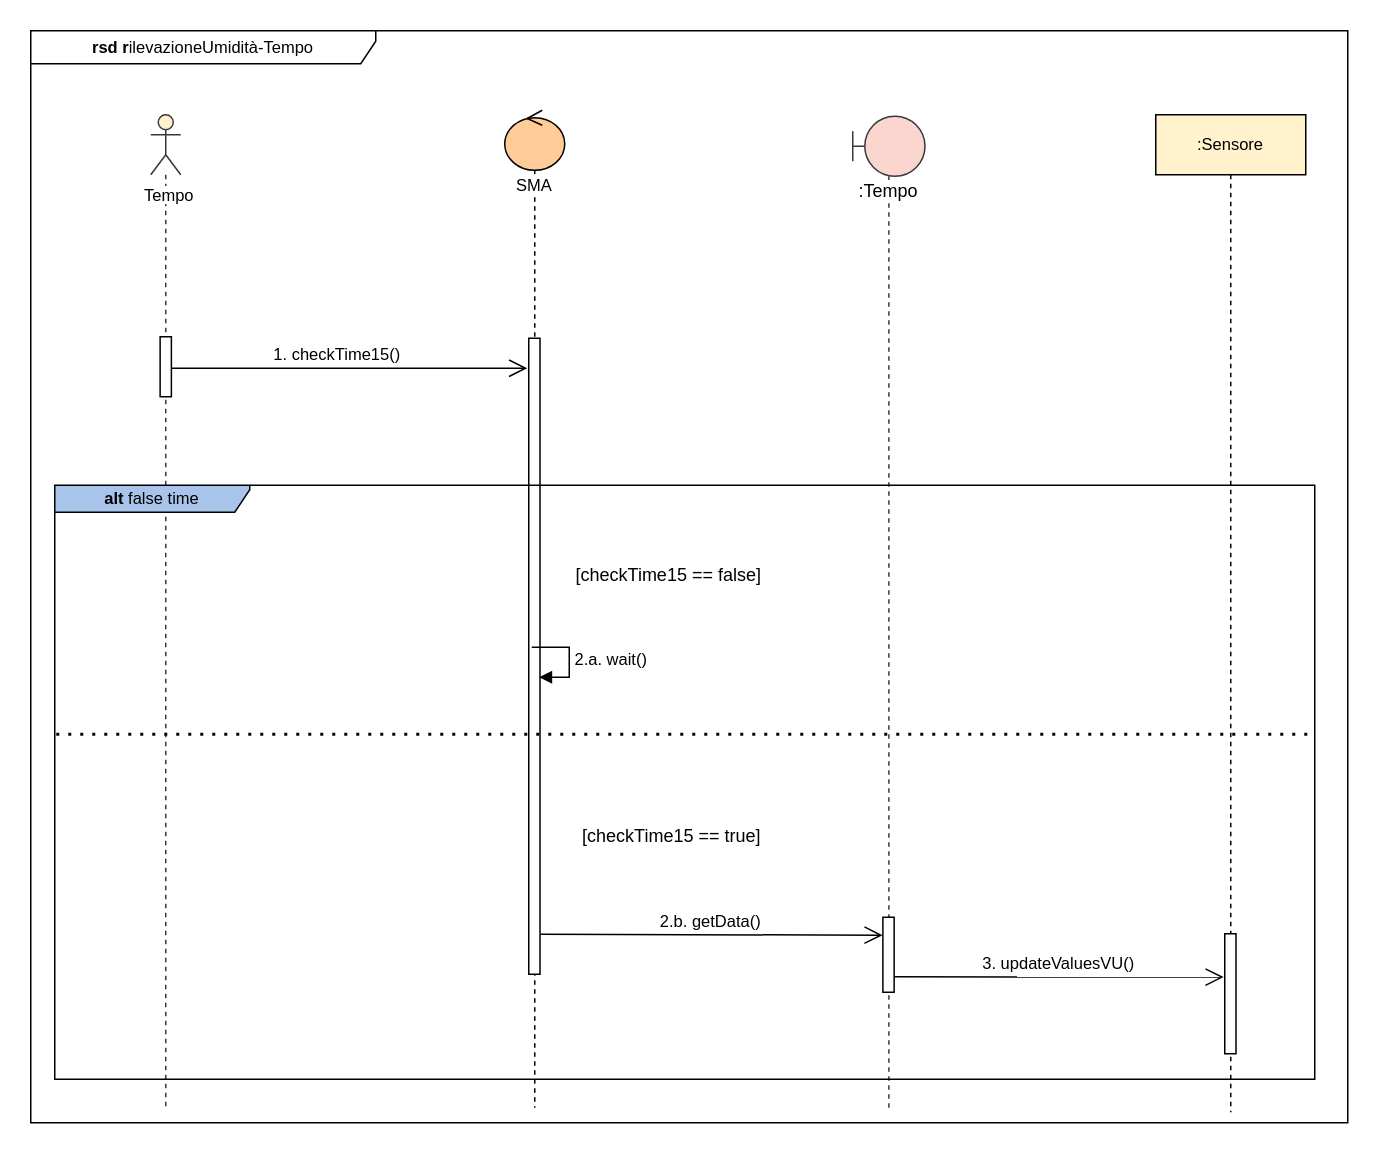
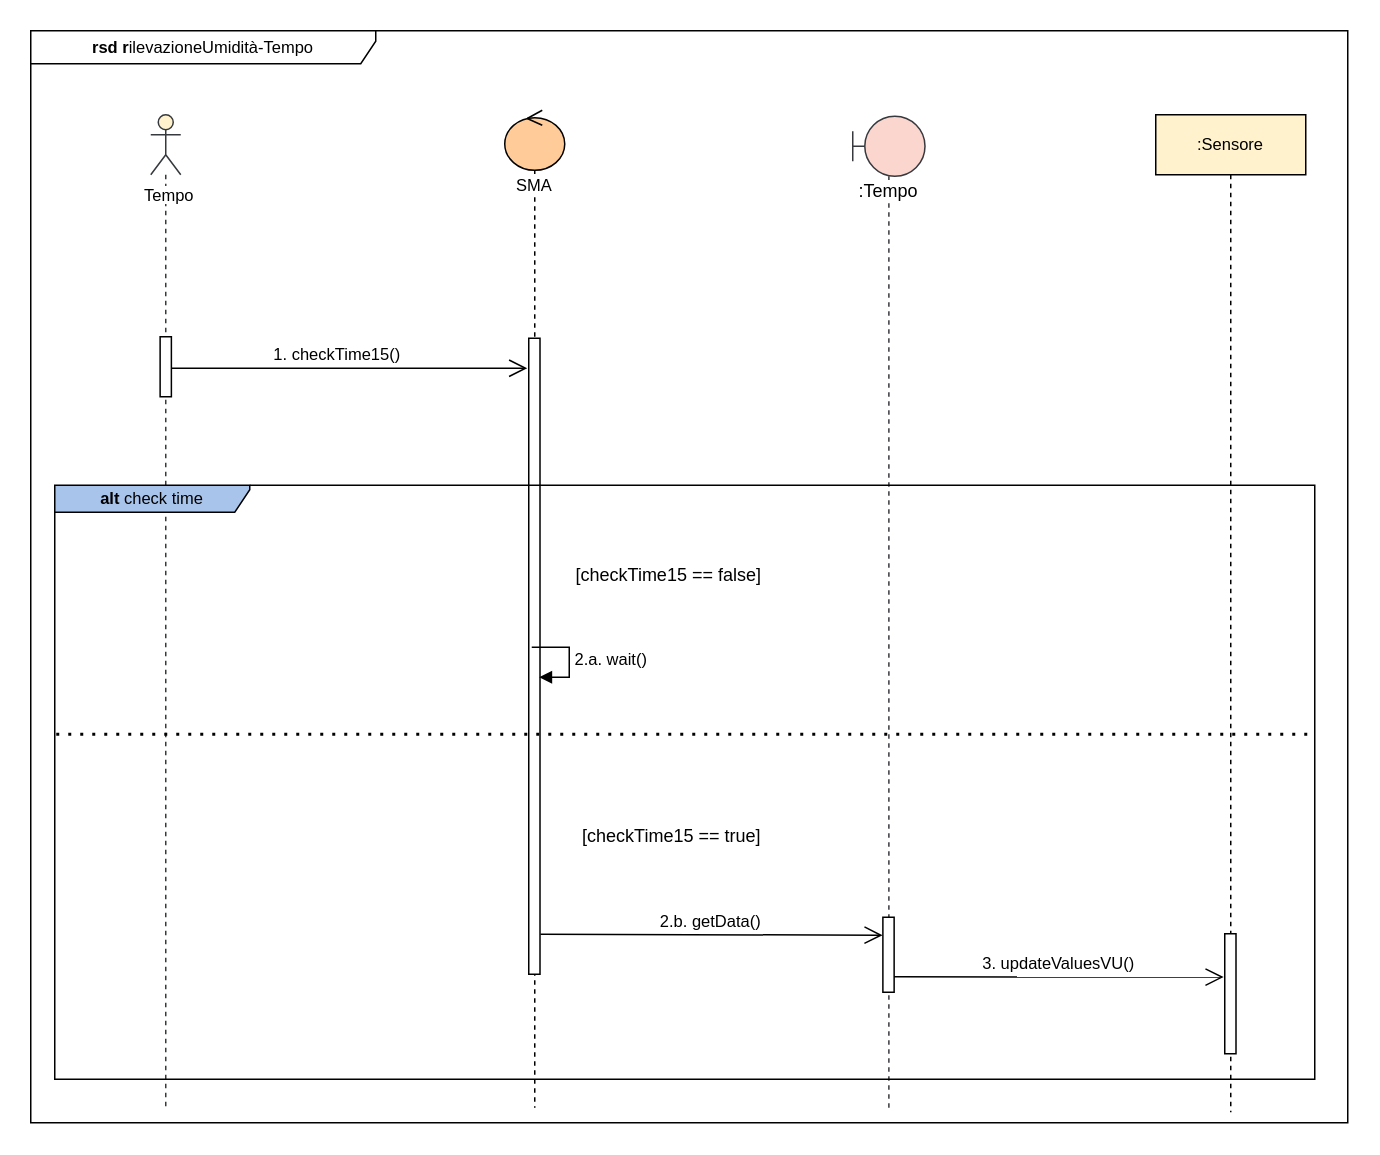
(152, 499) -> (152, 499)
